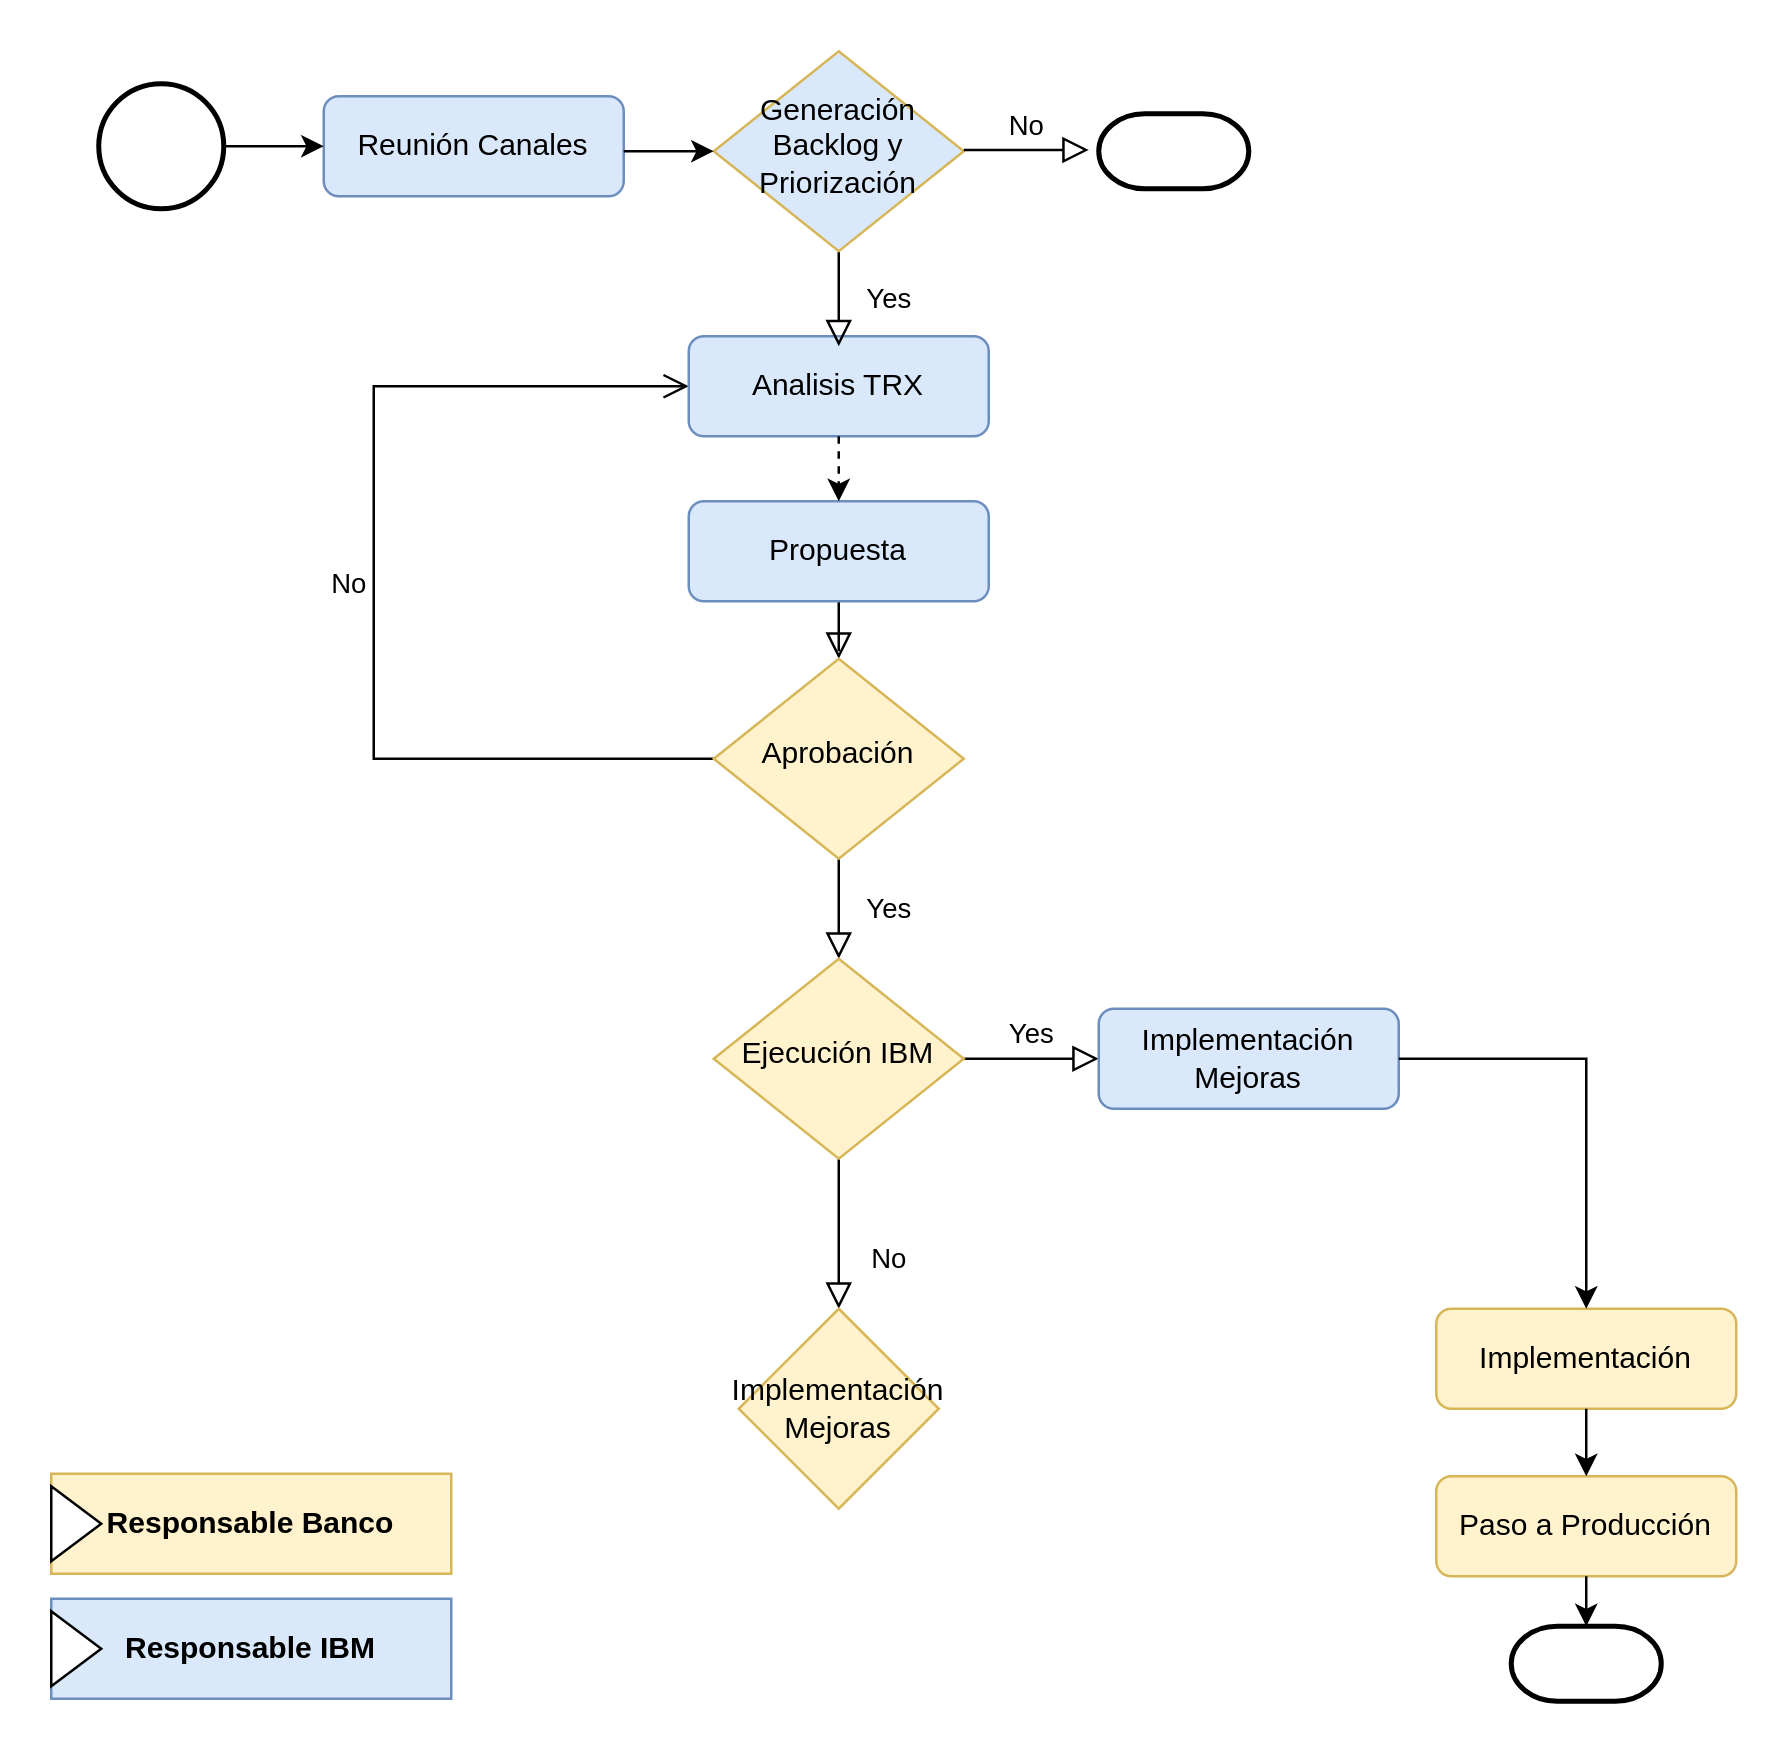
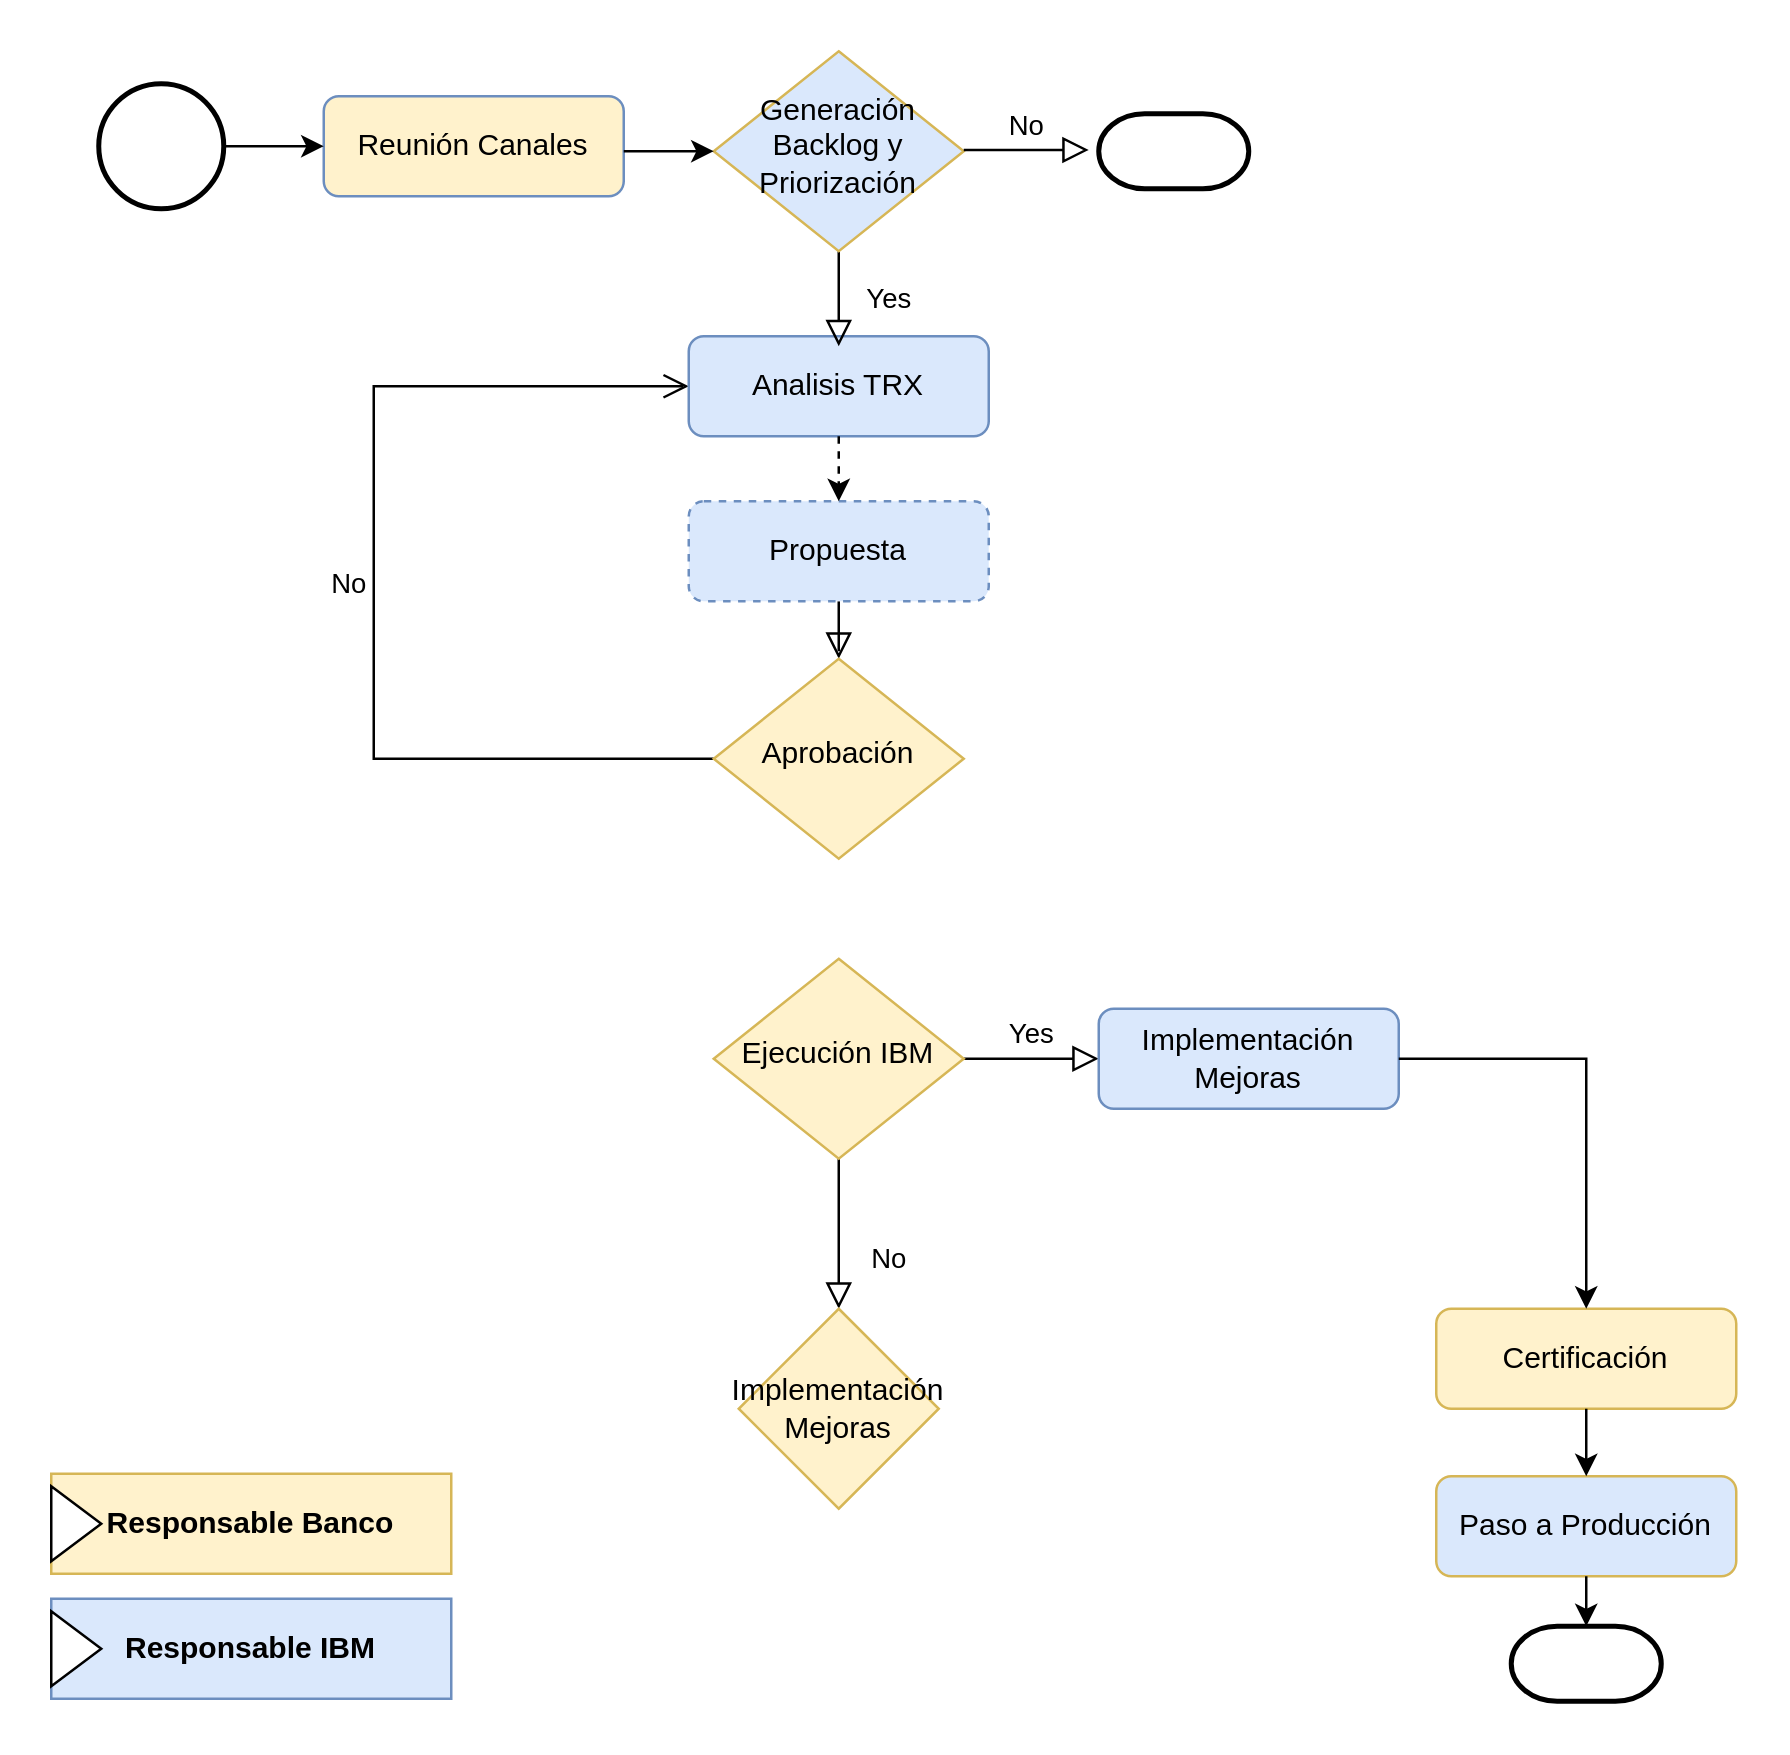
(474, 146) -> (474, 146)
(839, 551) -> (839, 551)
(839, 896) -> none
(1586, 1359) -> (1586, 1359)
(1586, 1526) -> (1586, 1526)
